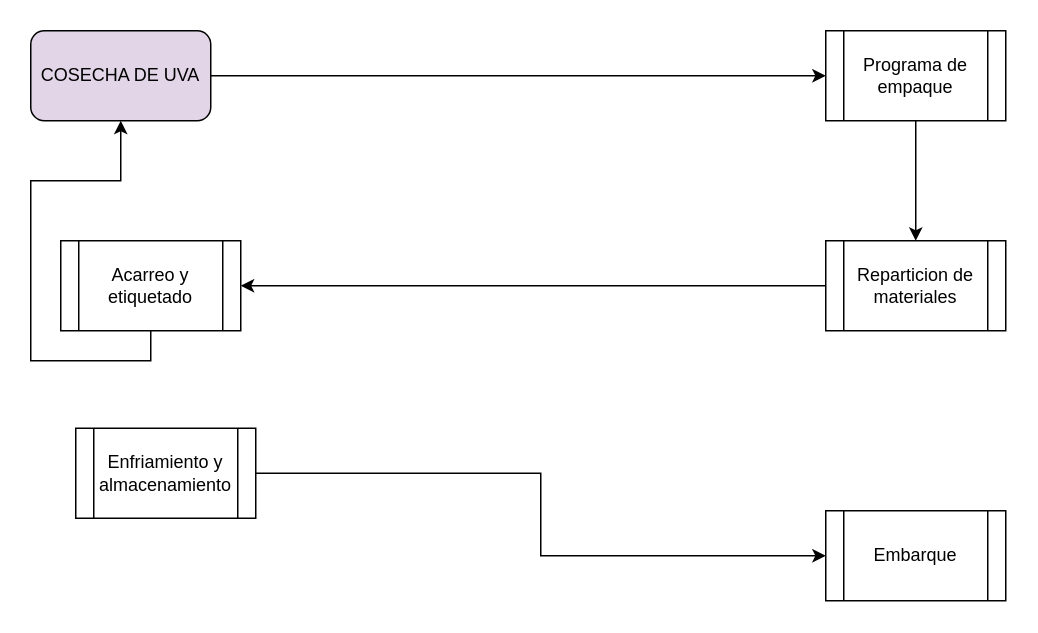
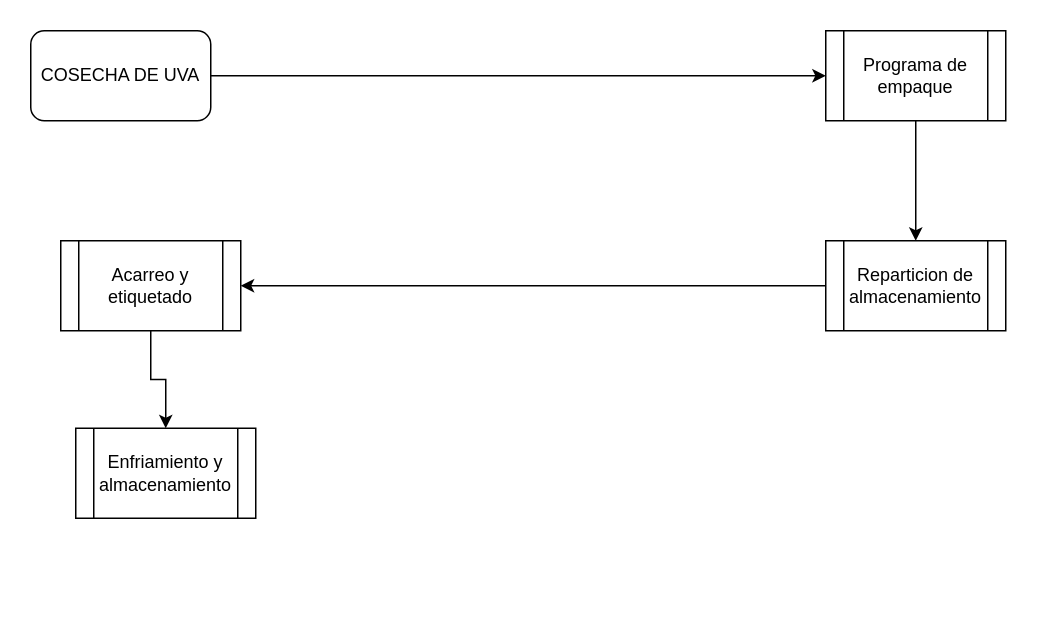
(121, 76) -> (121, 76)
(31, 263) -> (166, 381)
(916, 286) -> (916, 286)
(541, 509) -> none
(916, 556) -> none
